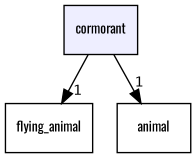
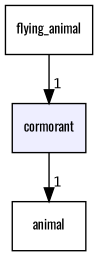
(78, 73) -> (49, 72)
